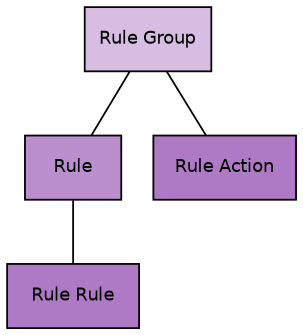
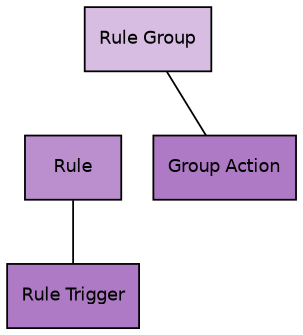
(110, 104) -> none
(225, 168) -> (225, 168)
(73, 296) -> (73, 296)
